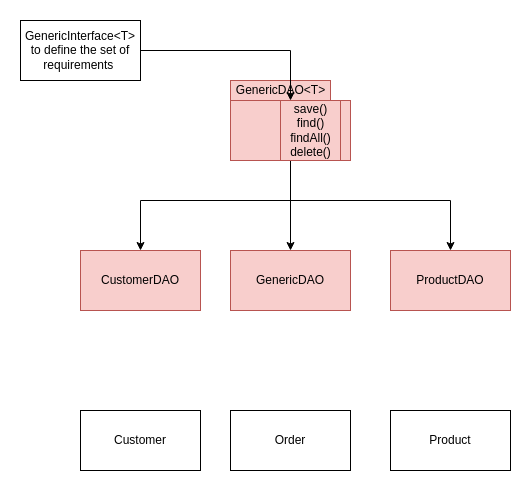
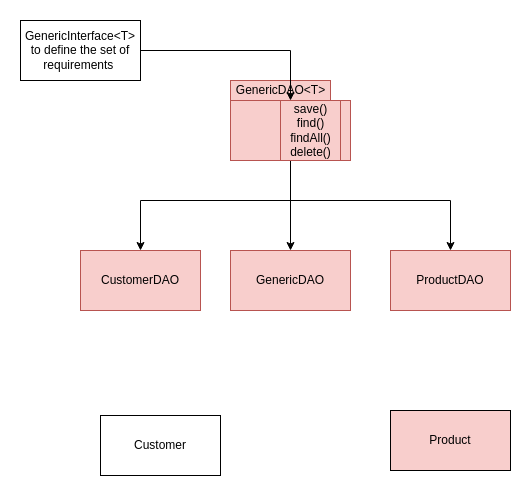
(141, 441) -> (161, 446)
(291, 441) -> none
(451, 441) -> (451, 441)
